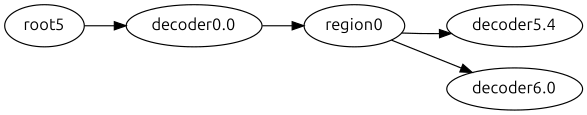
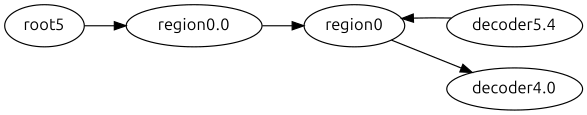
(194, 26) -> (194, 26)
(421, 34) -> (432, 18)
(515, 89) -> (515, 89)
